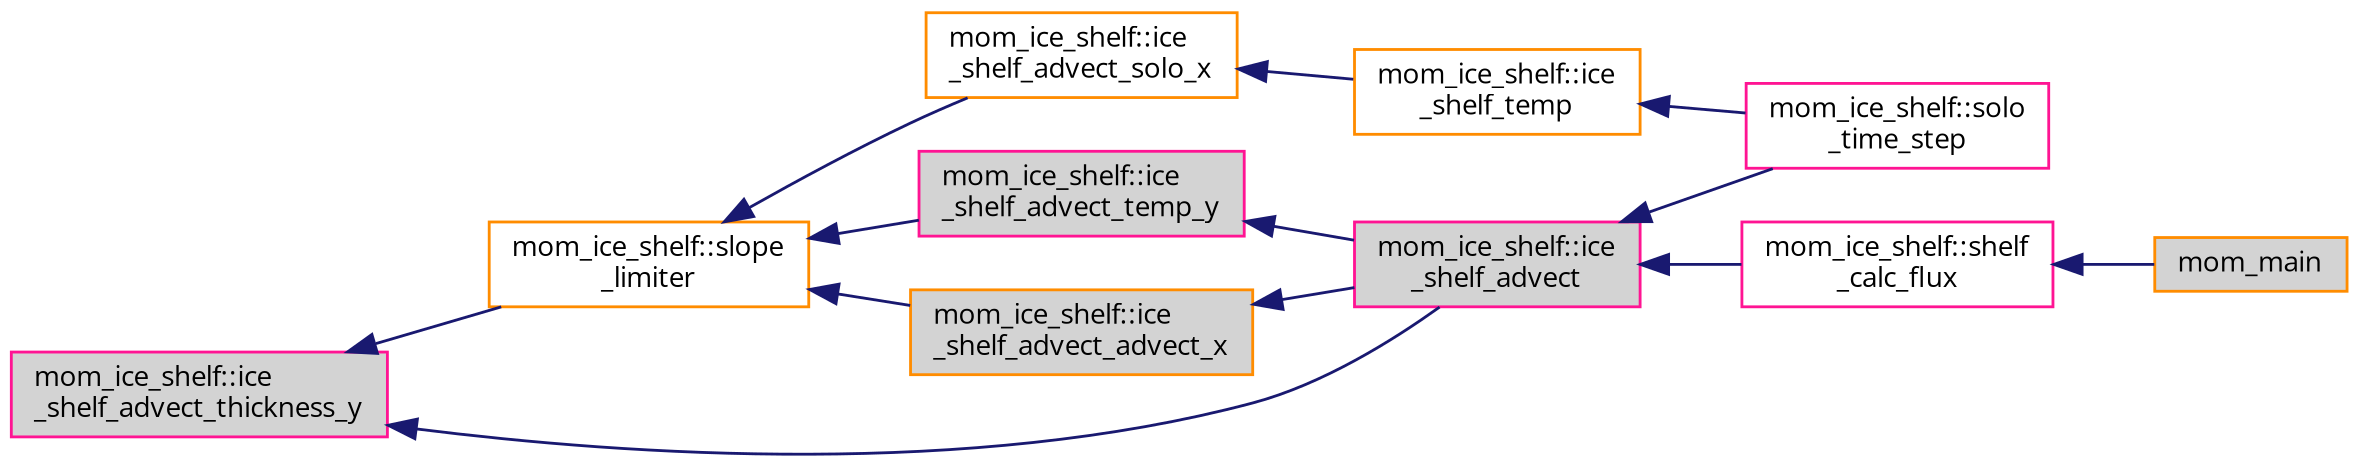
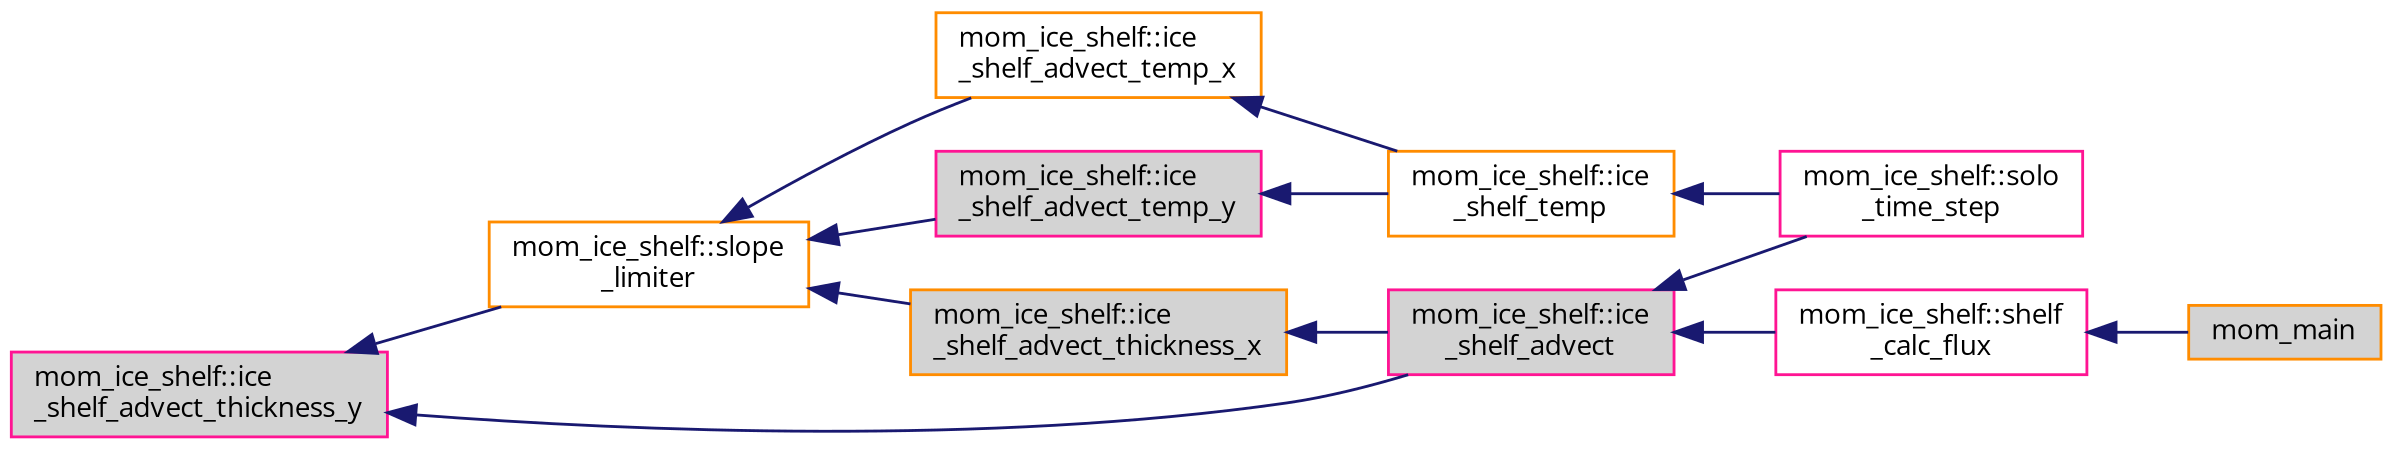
(1082, 55) -> (1099, 55)
(1314, 233) -> (1339, 194)
(1082, 332) -> (1099, 332)
